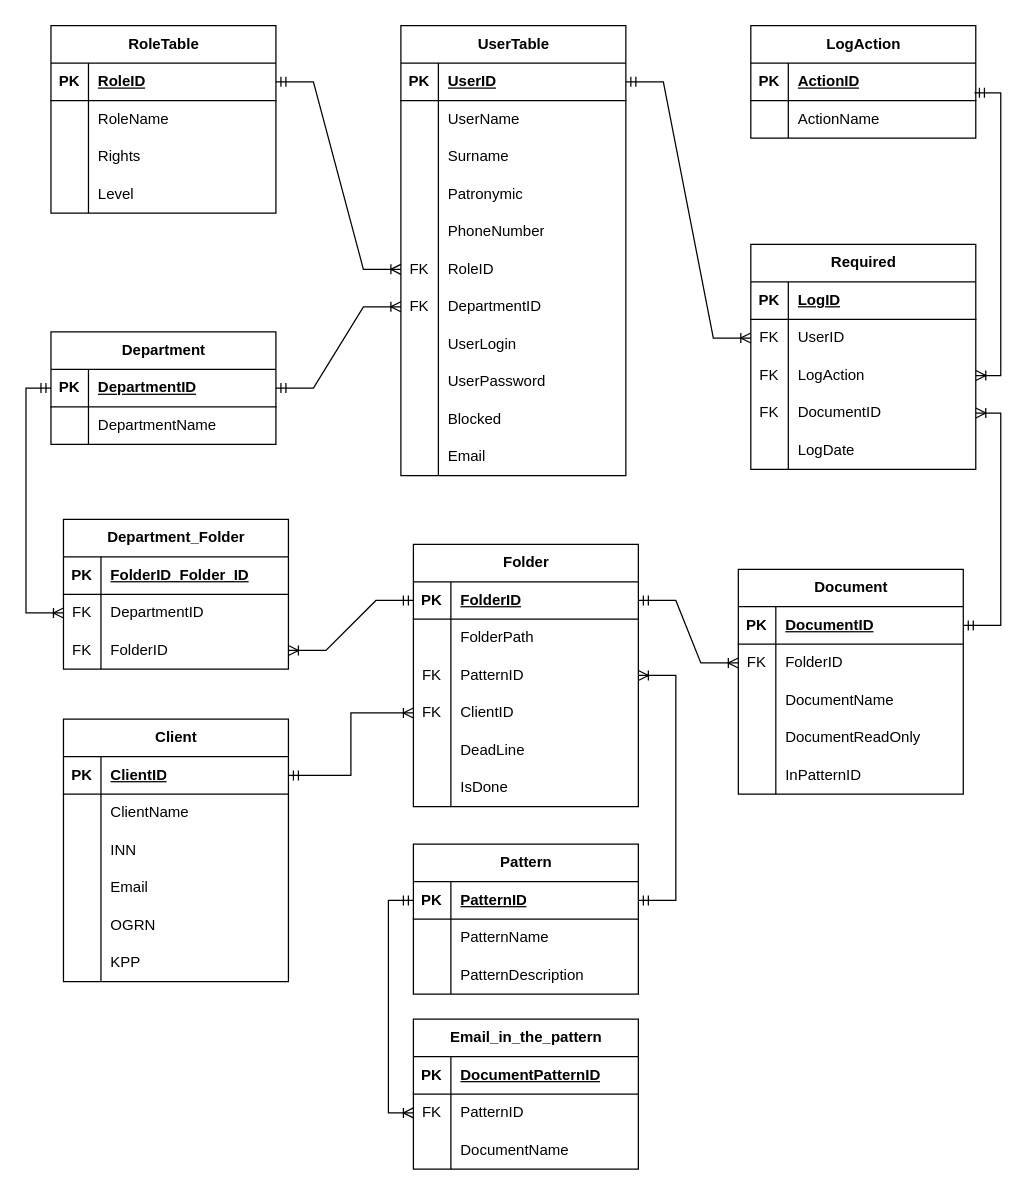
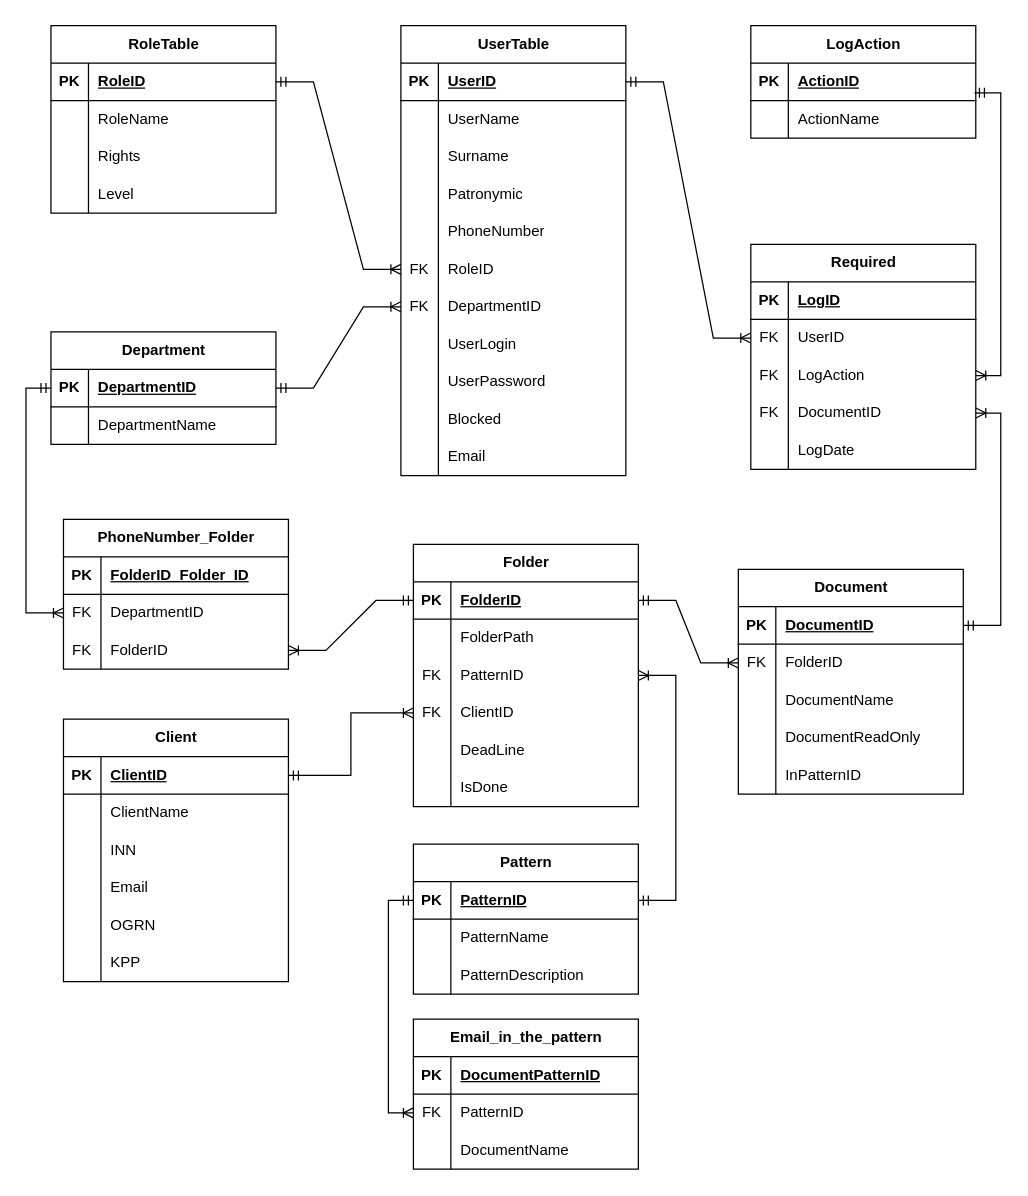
(176, 538) -> (176, 538)
